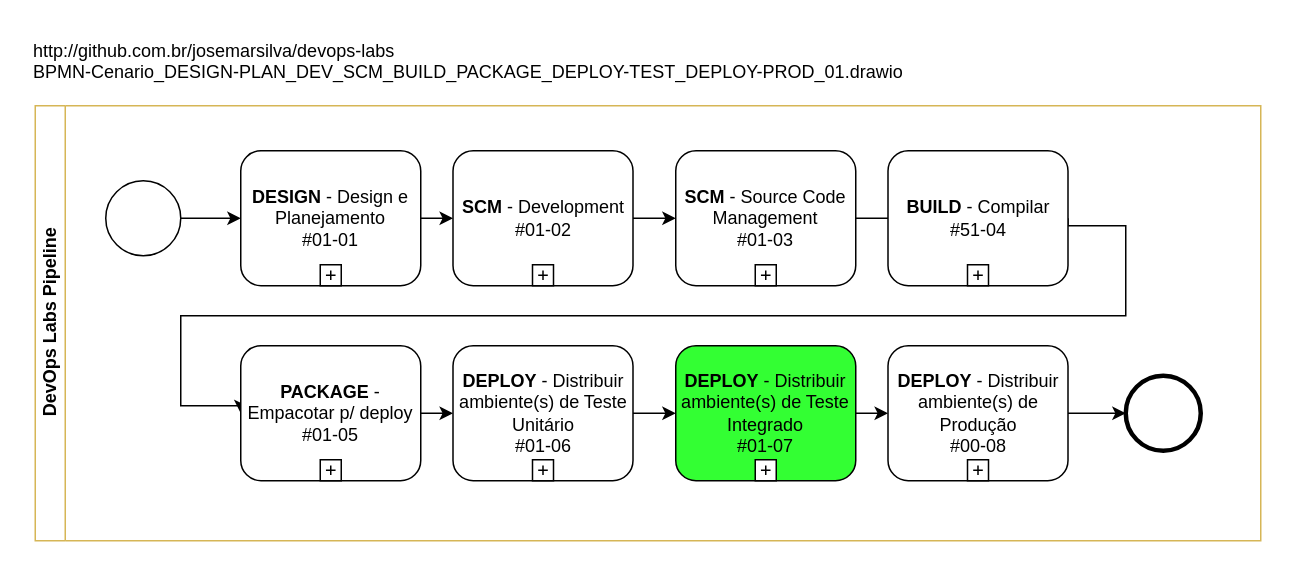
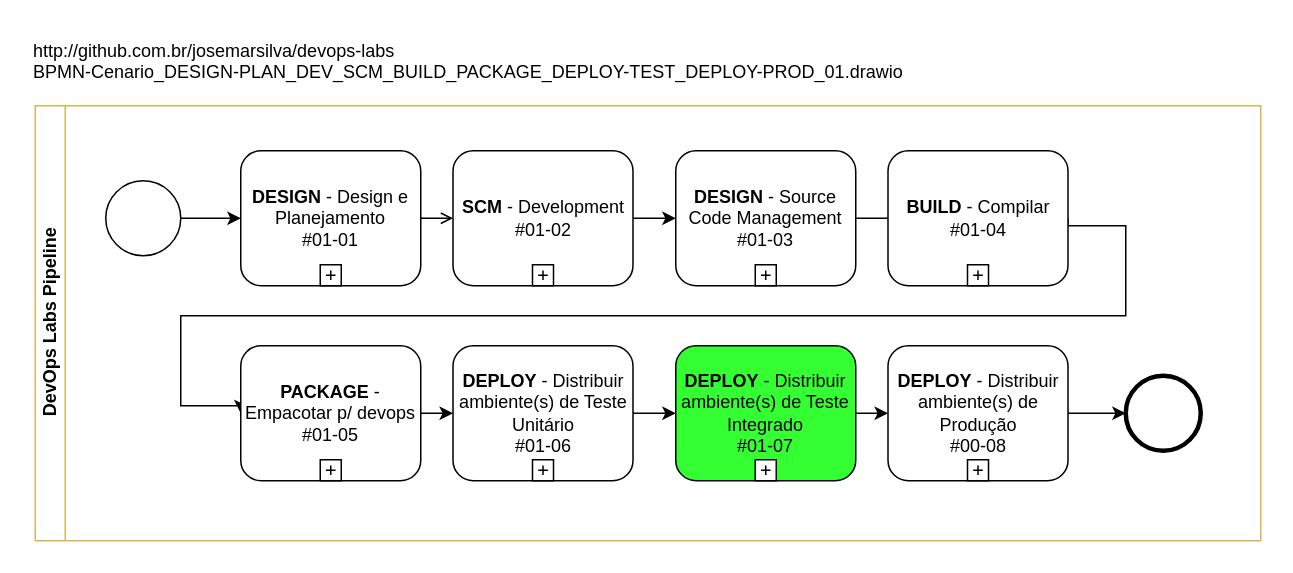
(441, 218) -> (443, 218)
(766, 218) -> (766, 218)
(979, 218) -> (979, 218)
(331, 413) -> (331, 413)
